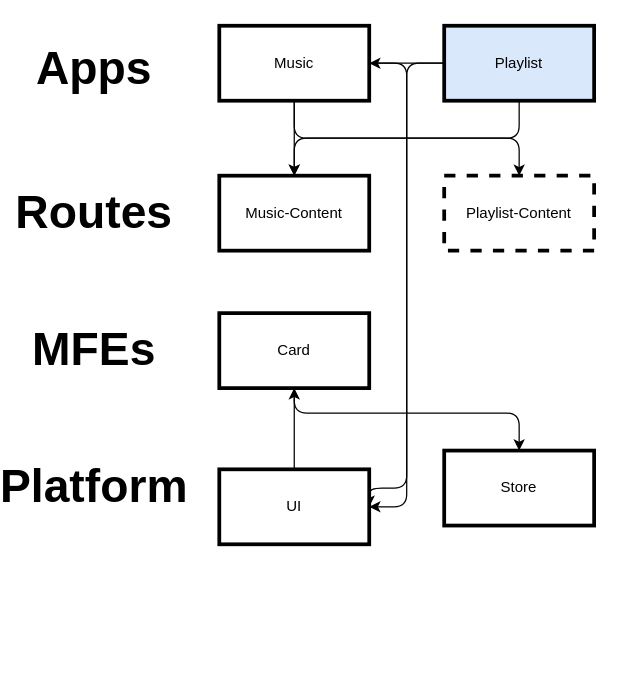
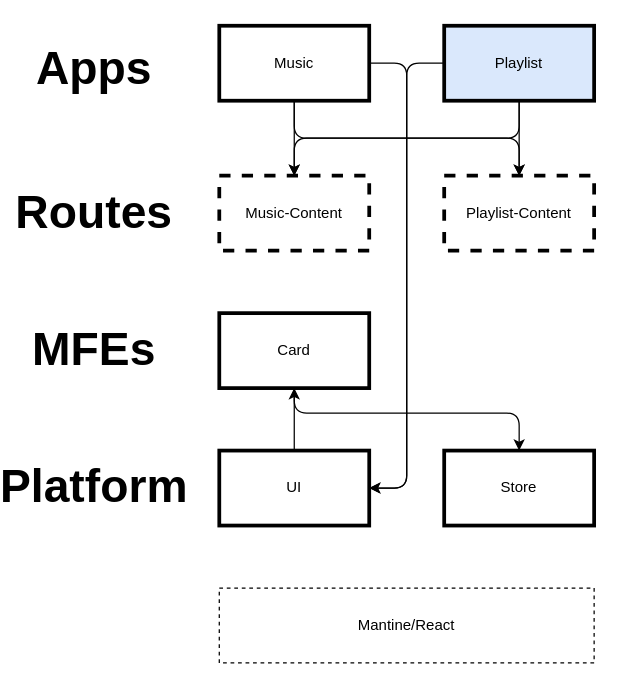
(406, 63) -> (519, 137)
(294, 213) -> (294, 213)
(294, 507) -> (294, 488)
none -> (407, 626)
